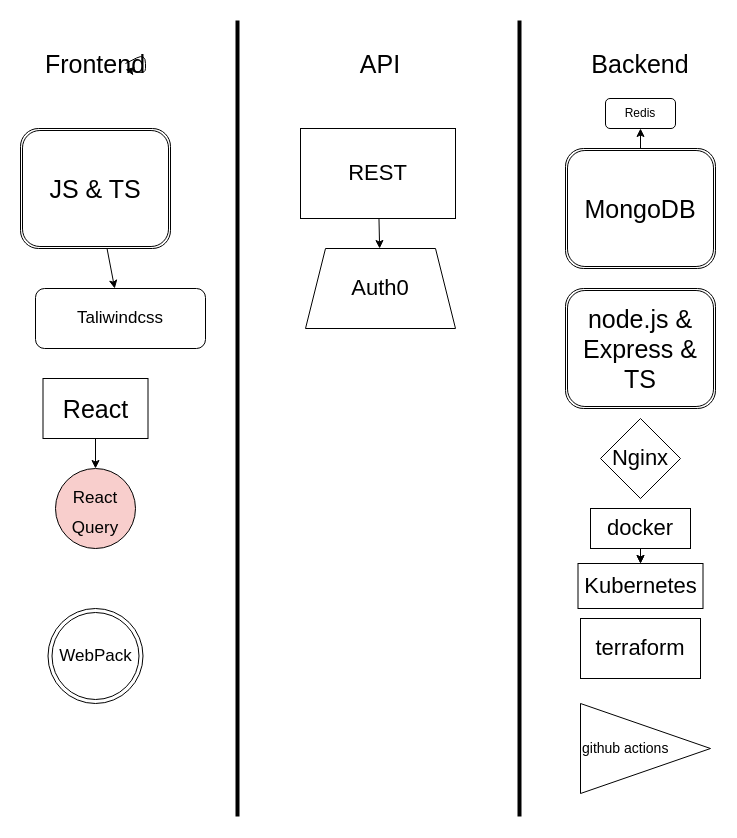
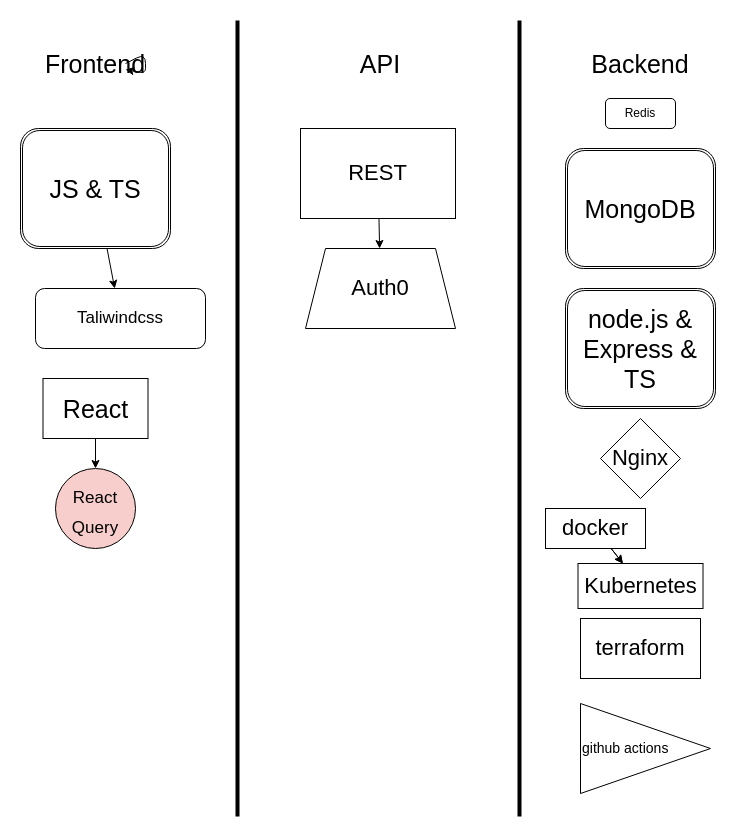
(641, 142) -> none
(641, 529) -> (596, 529)
(96, 656) -> none
